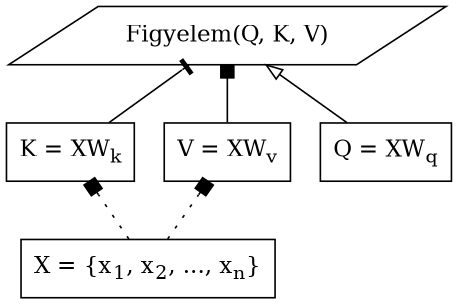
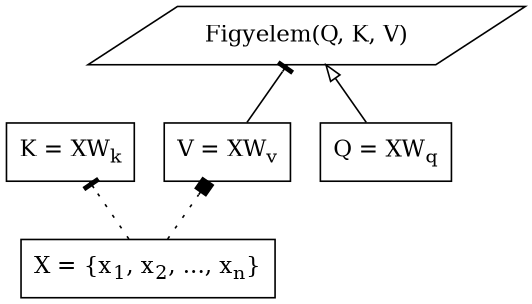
(146, 96) -> none
(227, 102) -> (265, 97)
(114, 217) -> (111, 214)
